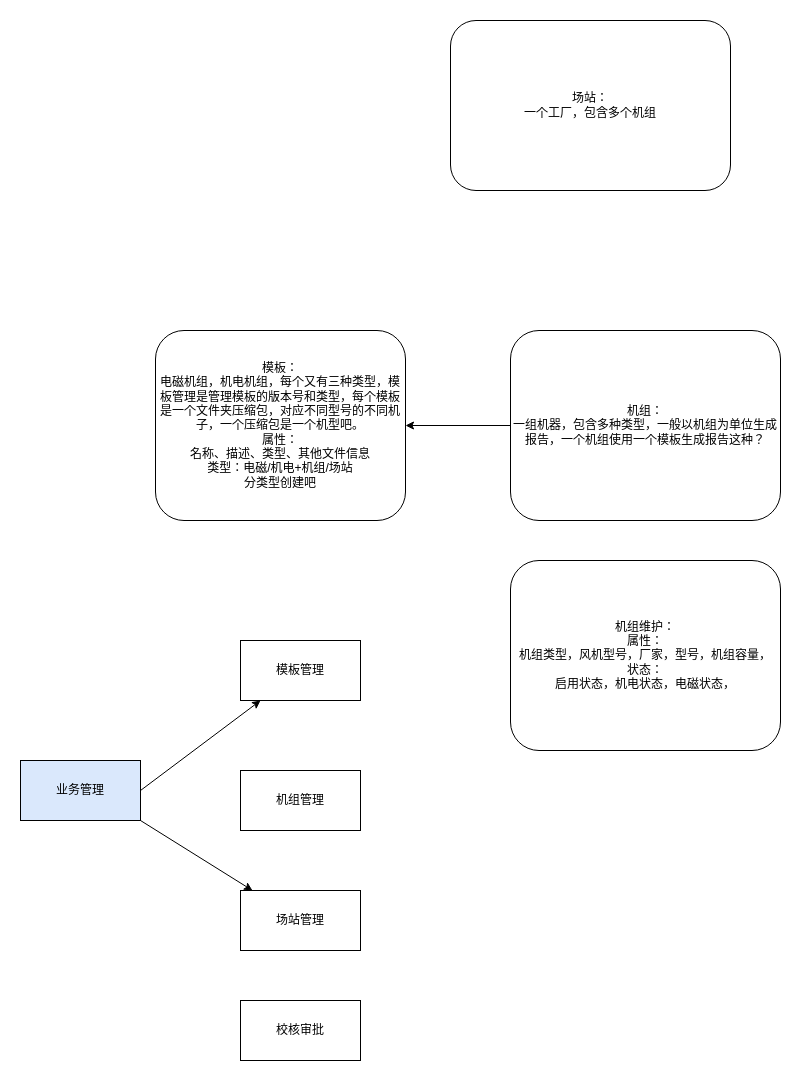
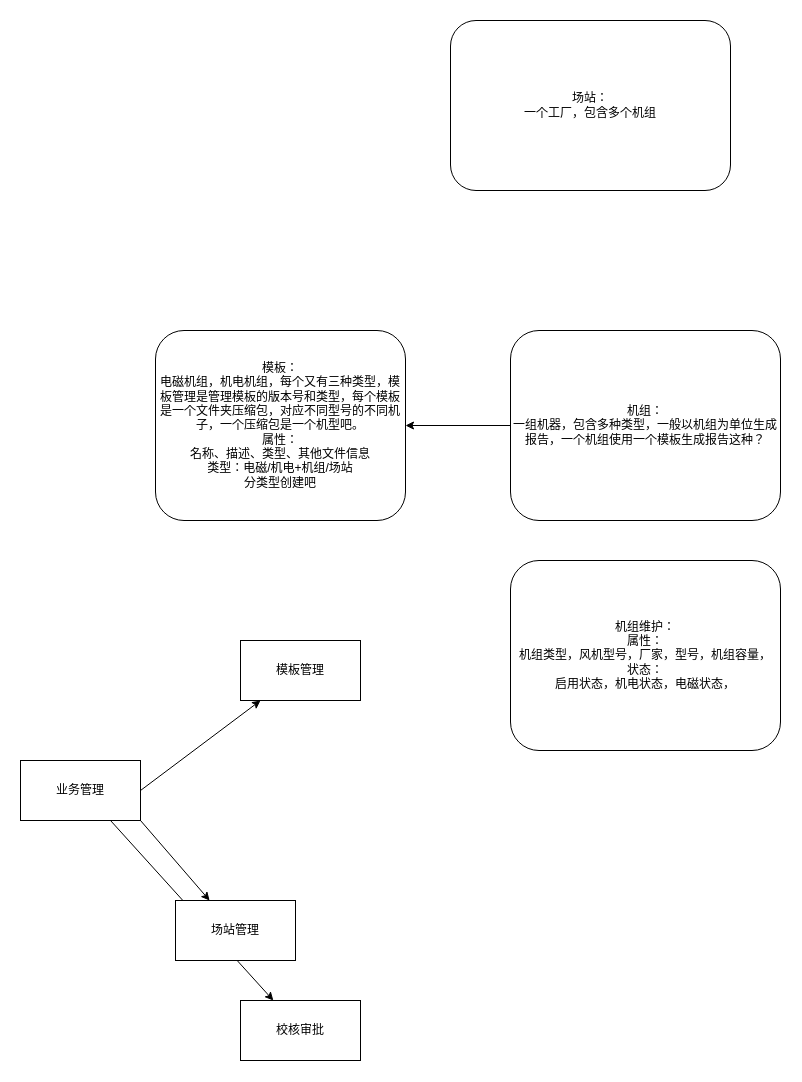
(81, 791) -> (81, 791)
(301, 801) -> none
none -> (147, 861)
(301, 921) -> (236, 931)
